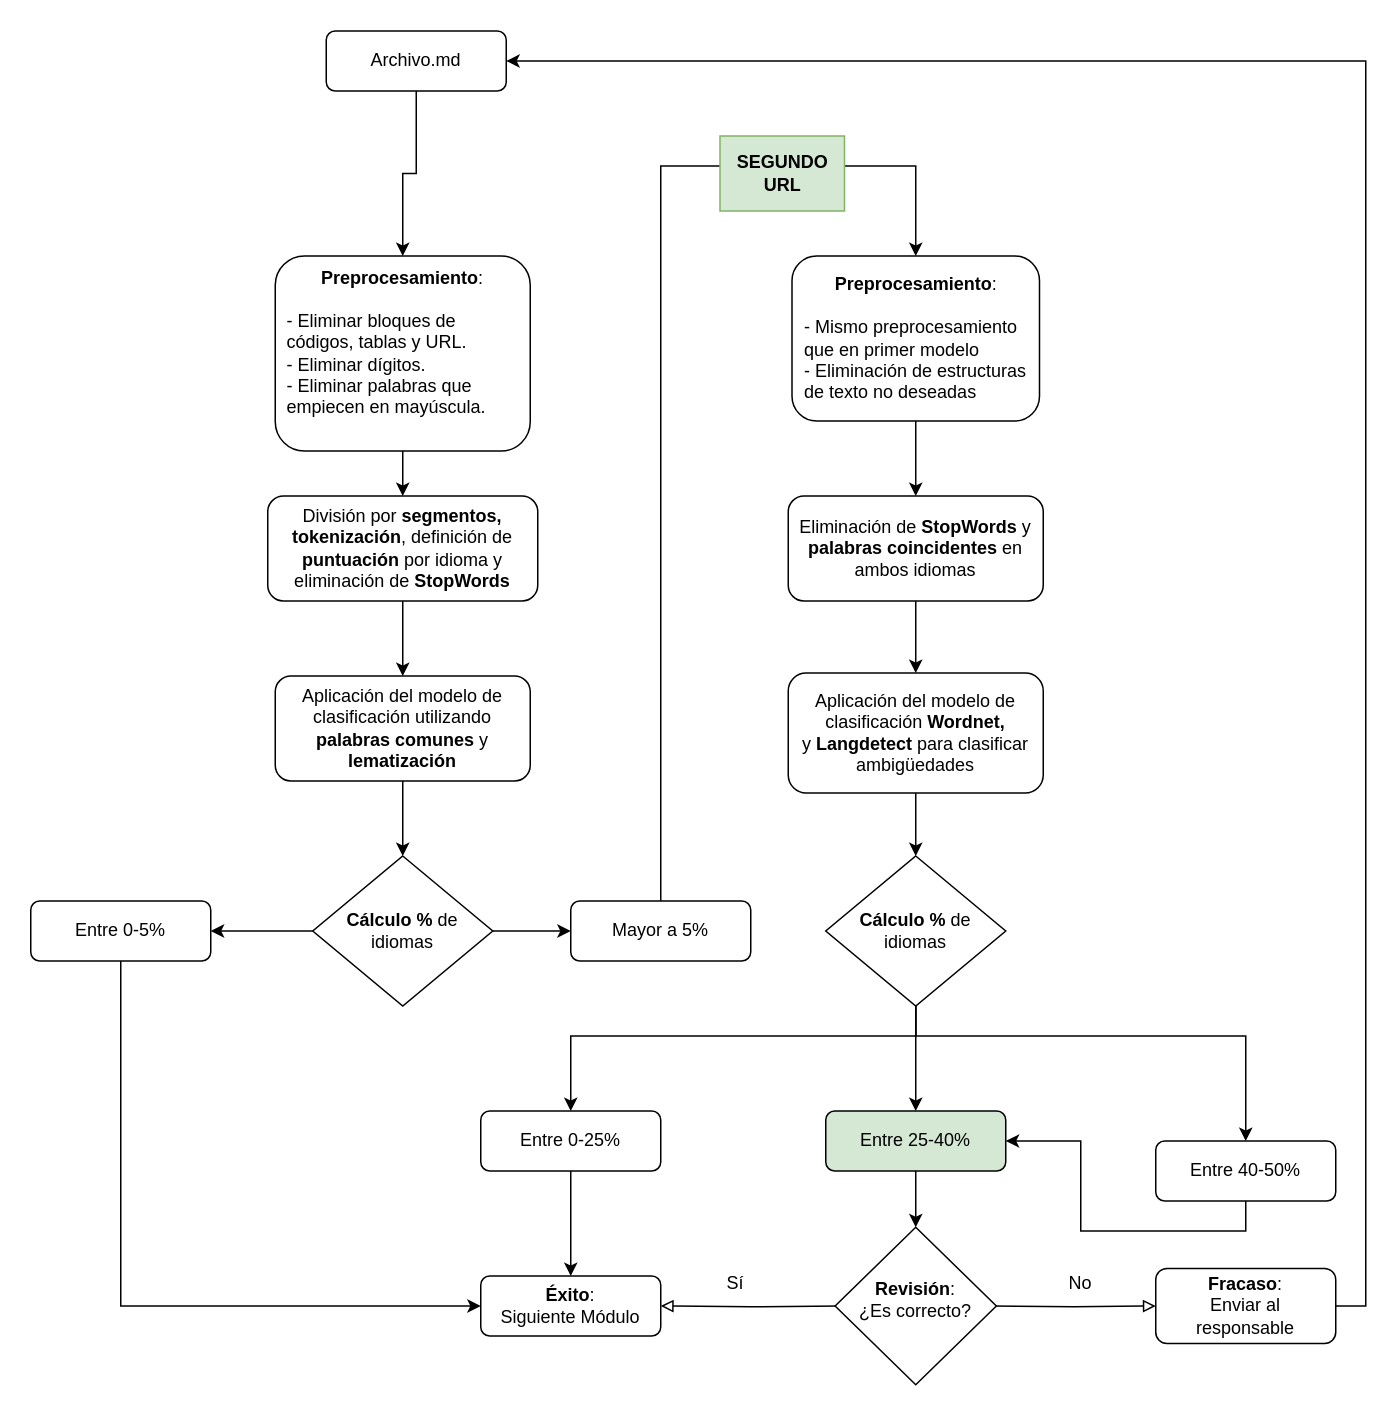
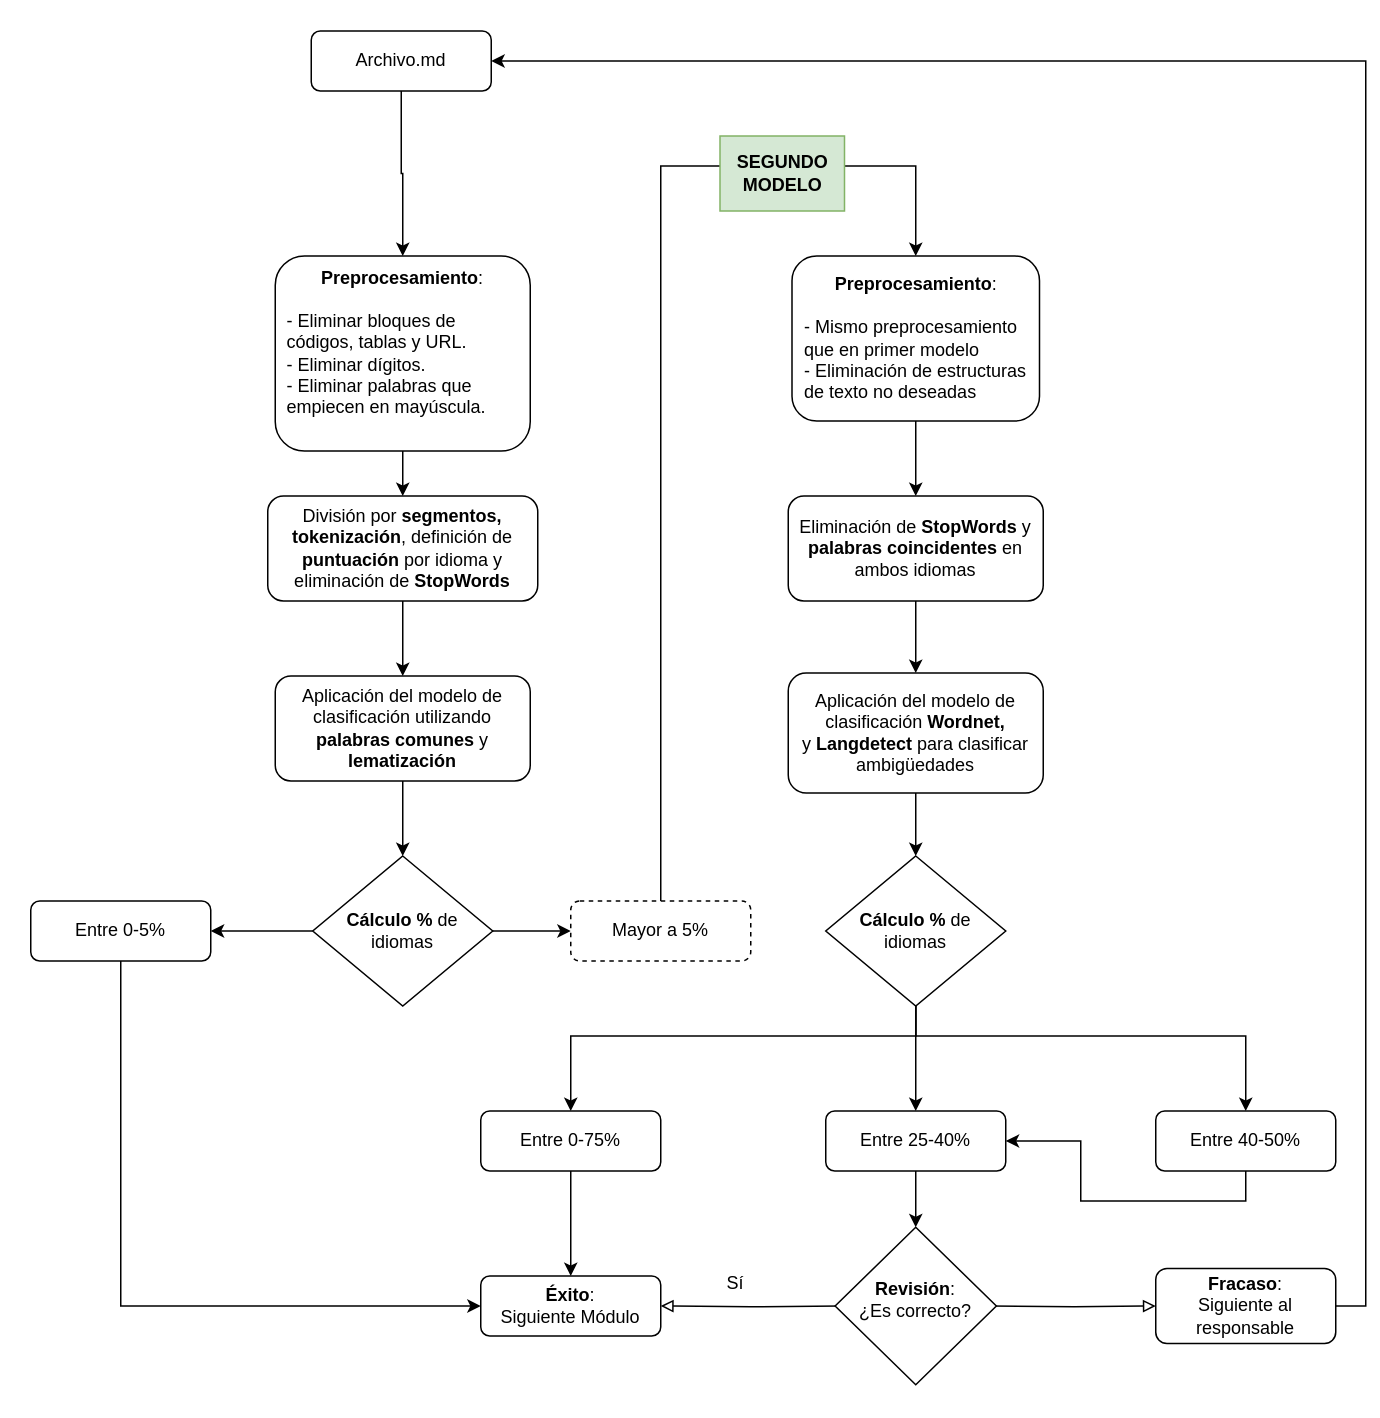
(416, 61) -> (401, 61)
(783, 173) -> (783, 173)
(661, 931) -> (661, 931)
(571, 1141) -> (571, 1141)
(916, 1141) -> (916, 1141)
(1246, 1171) -> (1246, 1141)
(1081, 1283) -> none
(1246, 1306) -> (1246, 1306)
